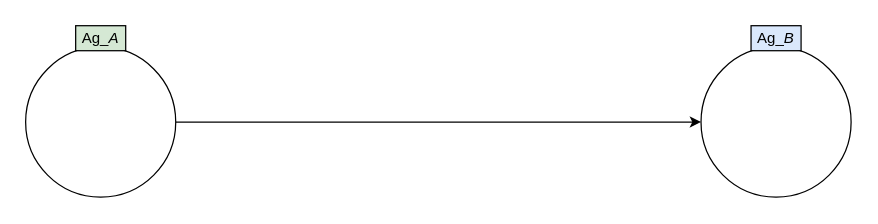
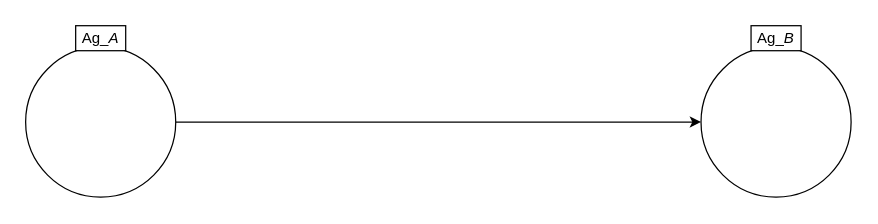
(101, 38) -> (101, 38)
(776, 38) -> (776, 38)
